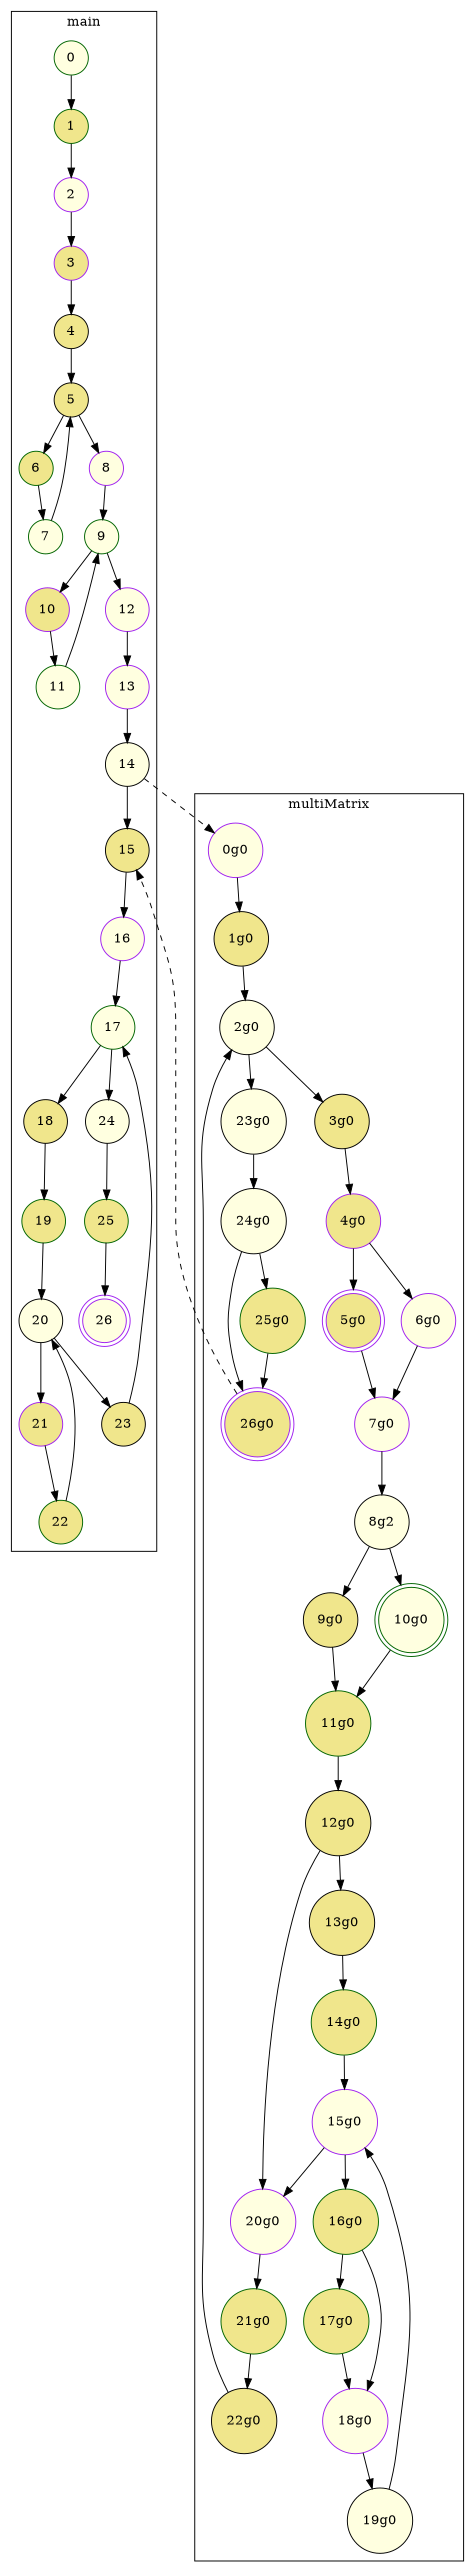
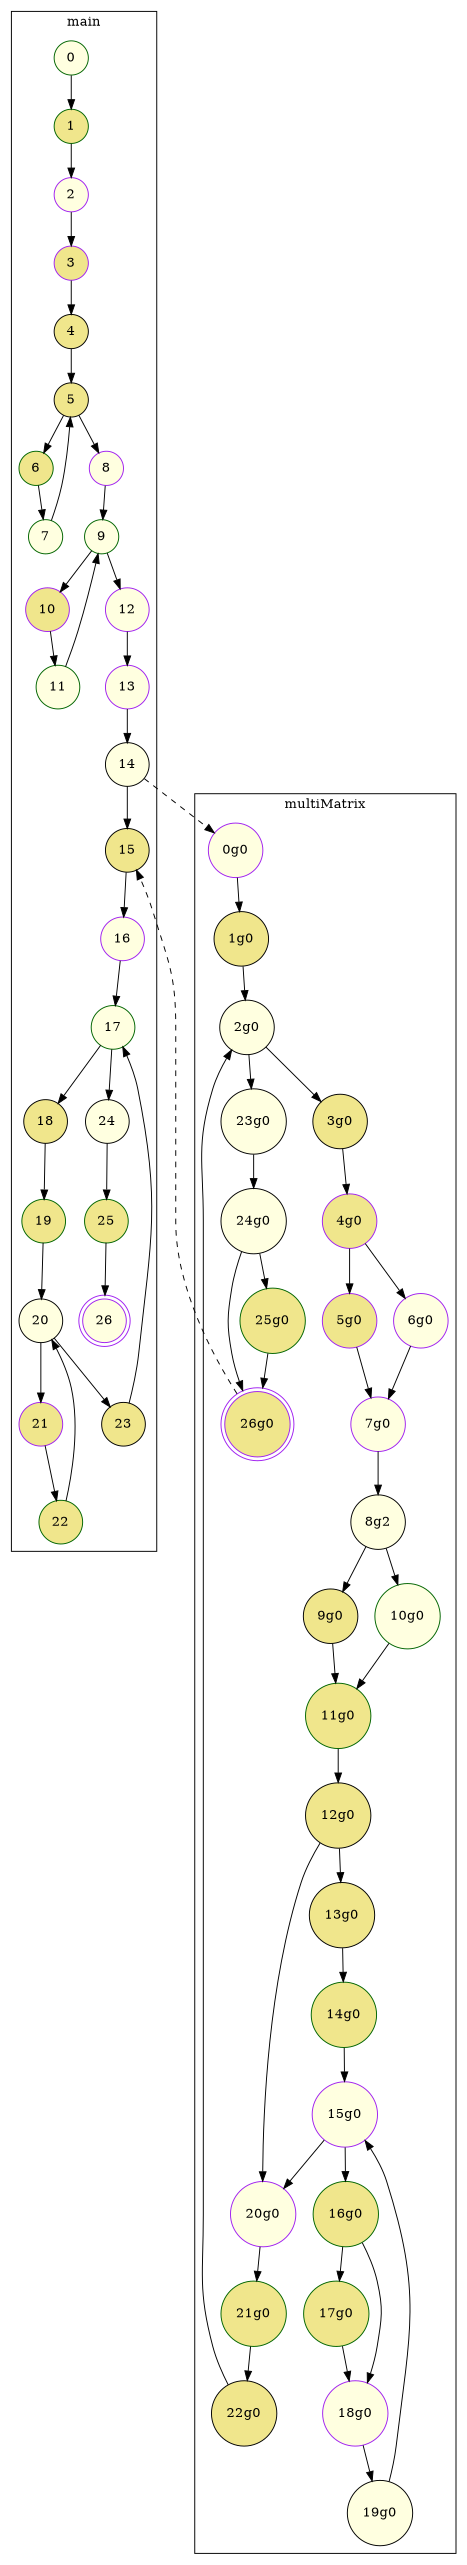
(353, 1321) -> (350, 1321)
(411, 1620) -> (408, 1616)
